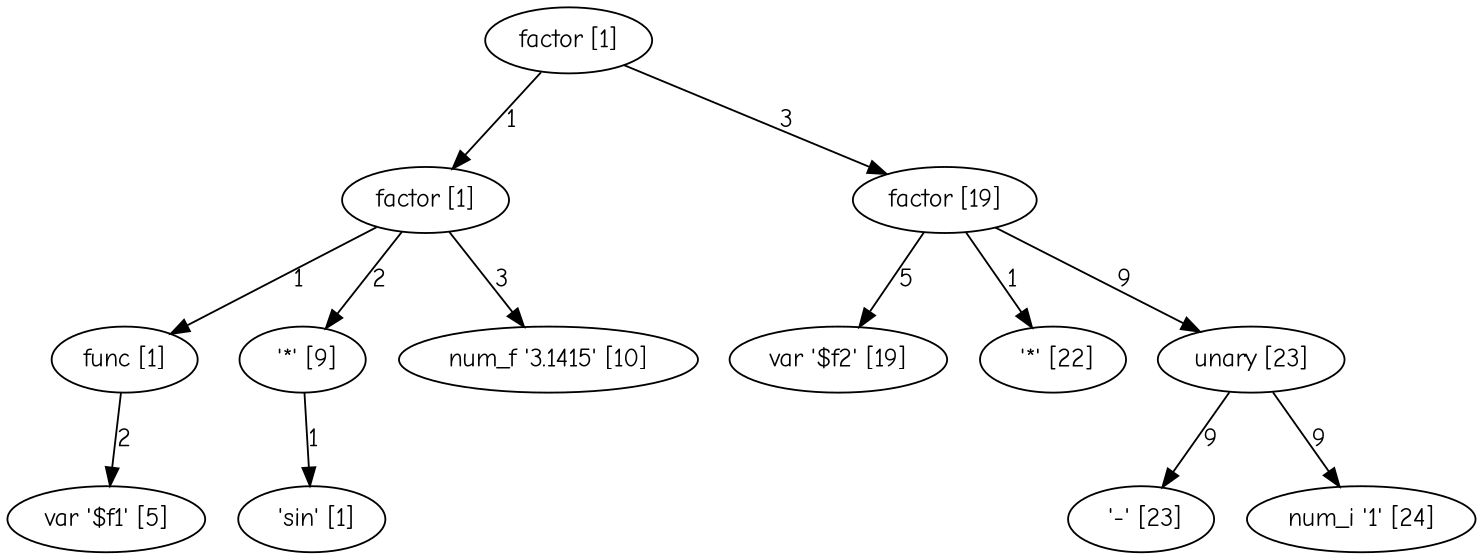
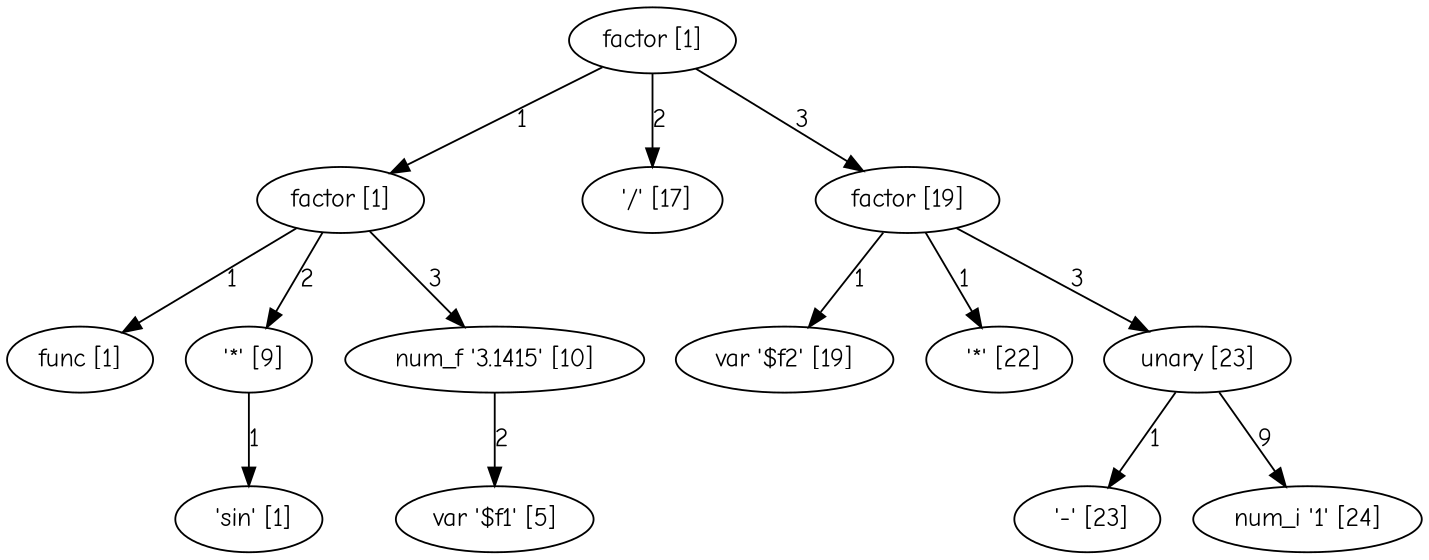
none -> (653, 200)
(906, 280) -> (860, 280)
(1125, 280) -> (1077, 280)
(117, 430) -> (495, 430)
(1211, 439) -> (1155, 439)
